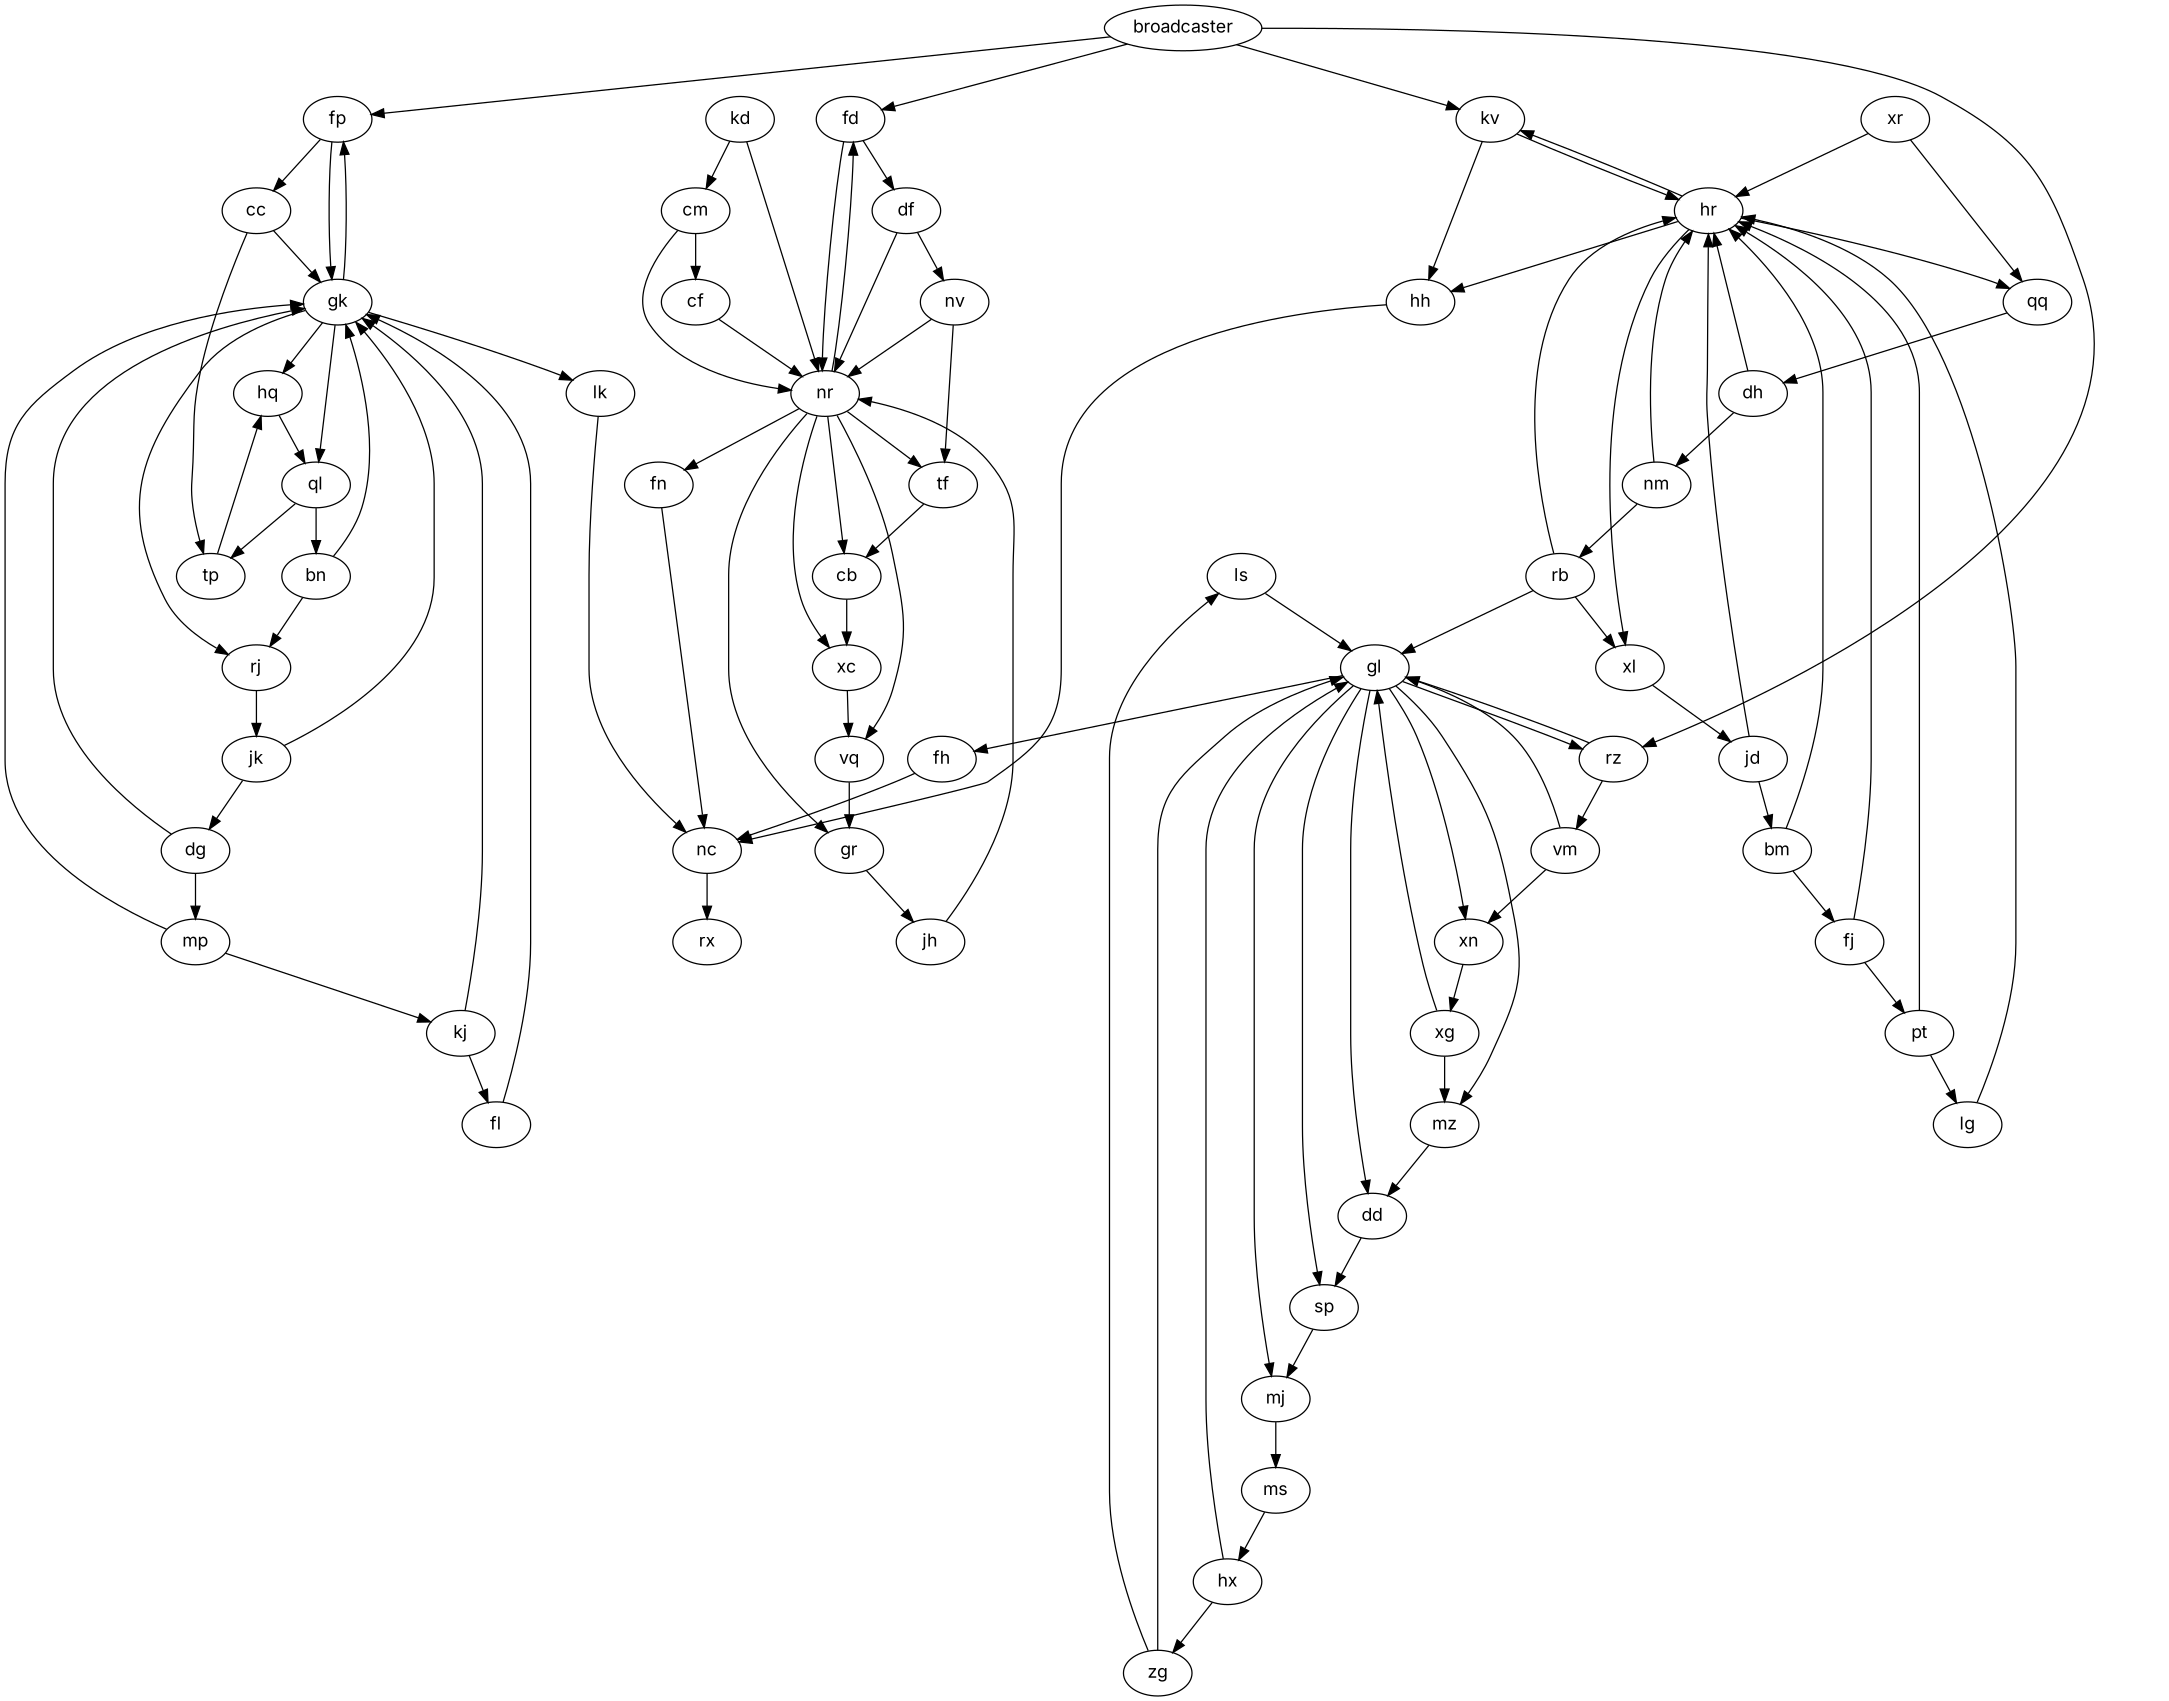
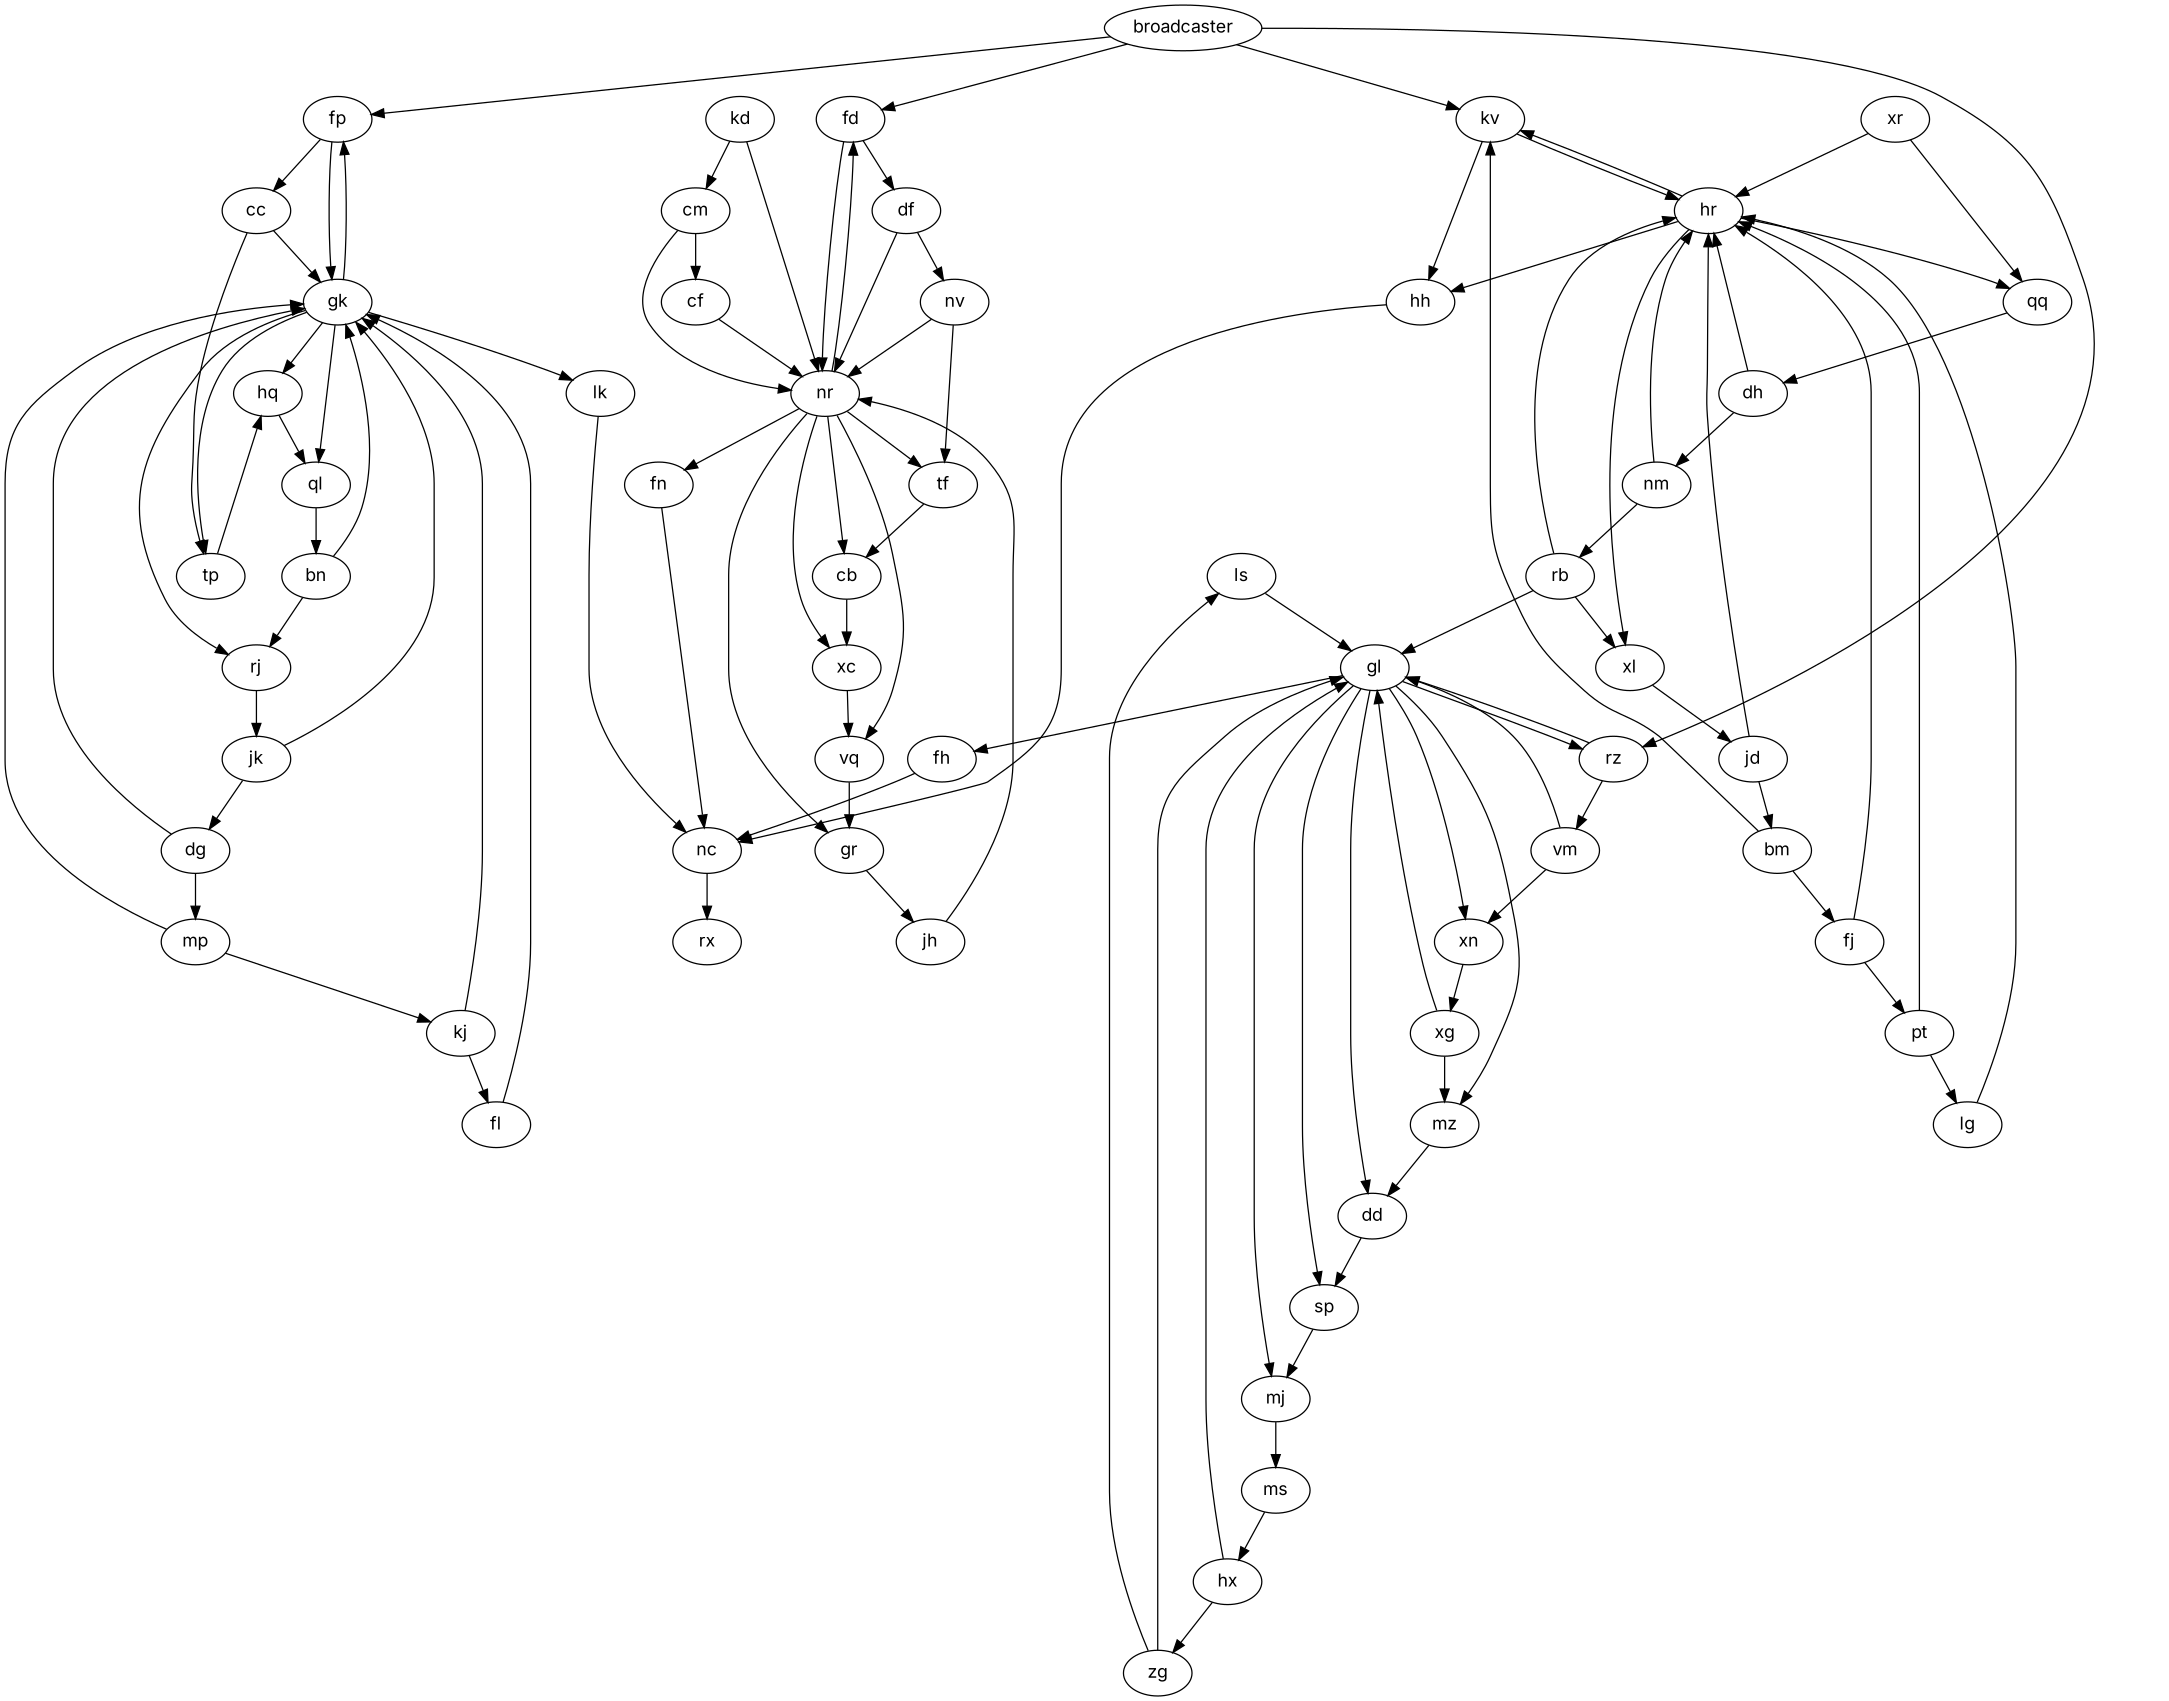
(1823, 523) -> (1496, 549)
(268, 527) -> (208, 402)
